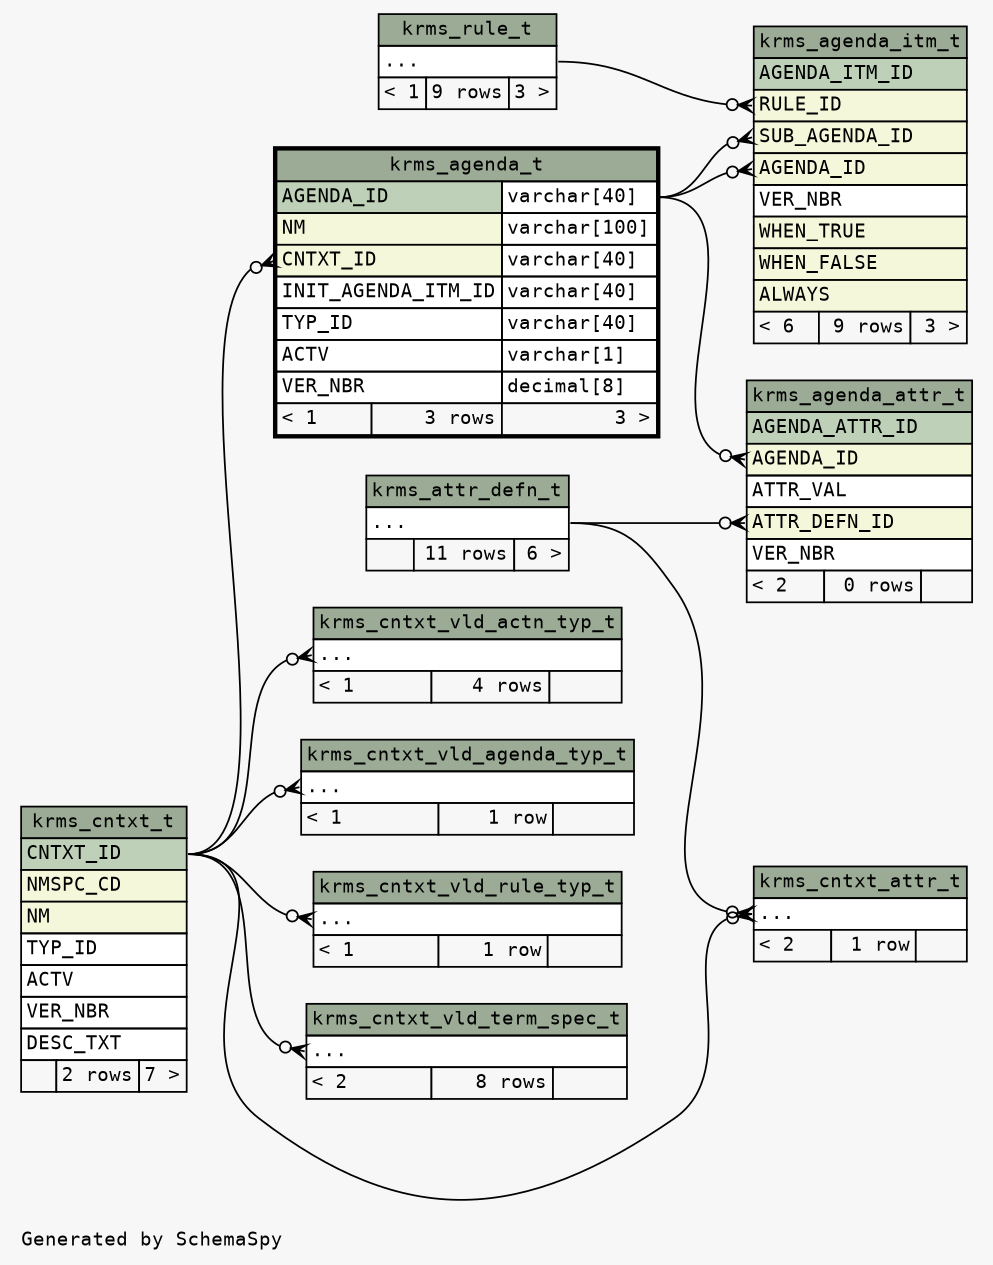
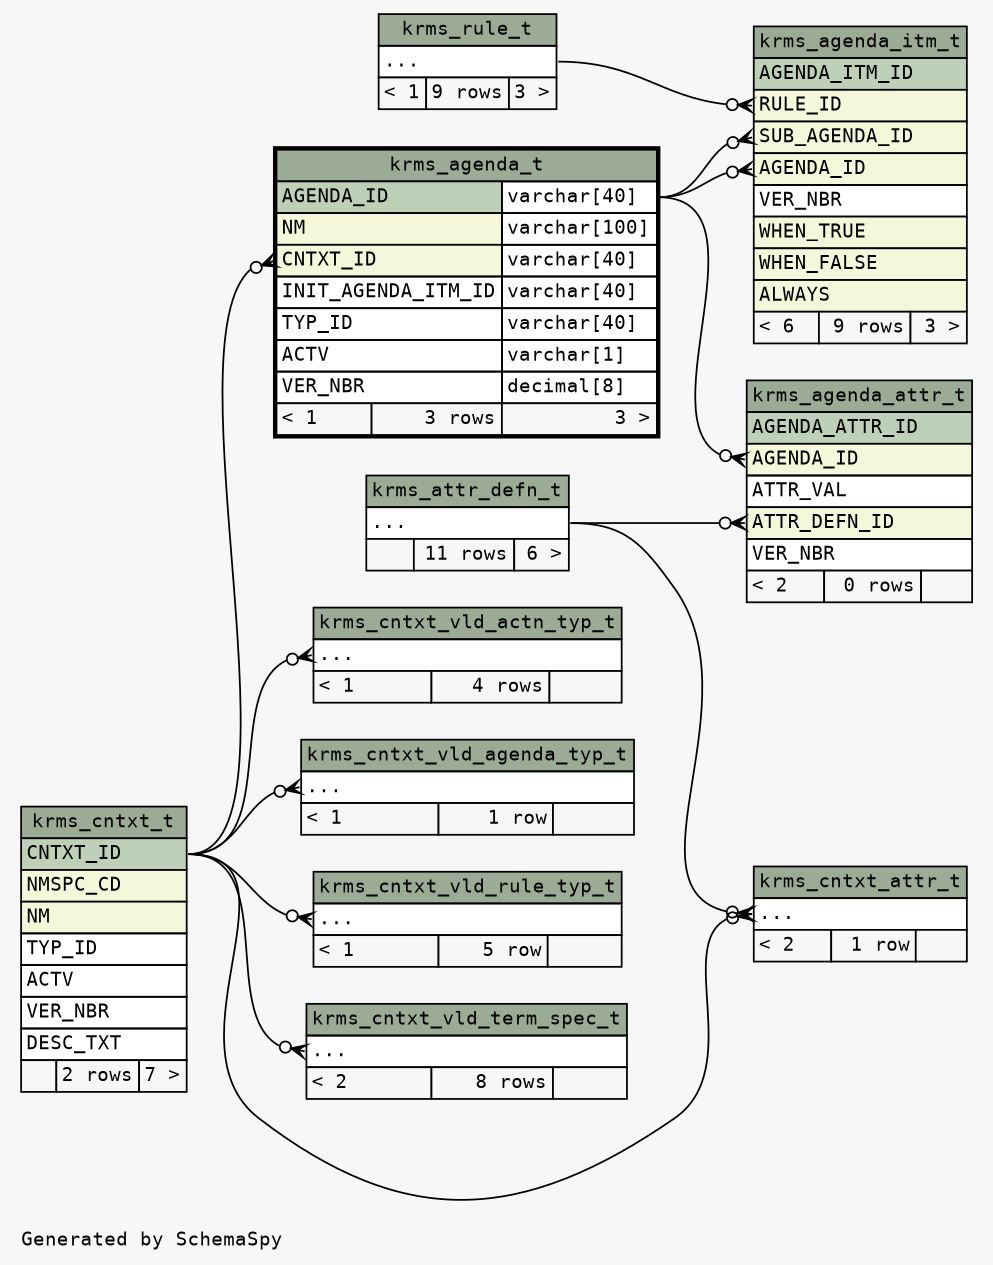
(512, 950) -> (512, 950)
